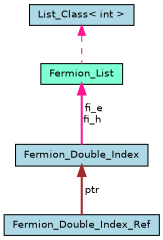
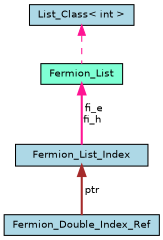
(82, 155) -> (82, 155)
